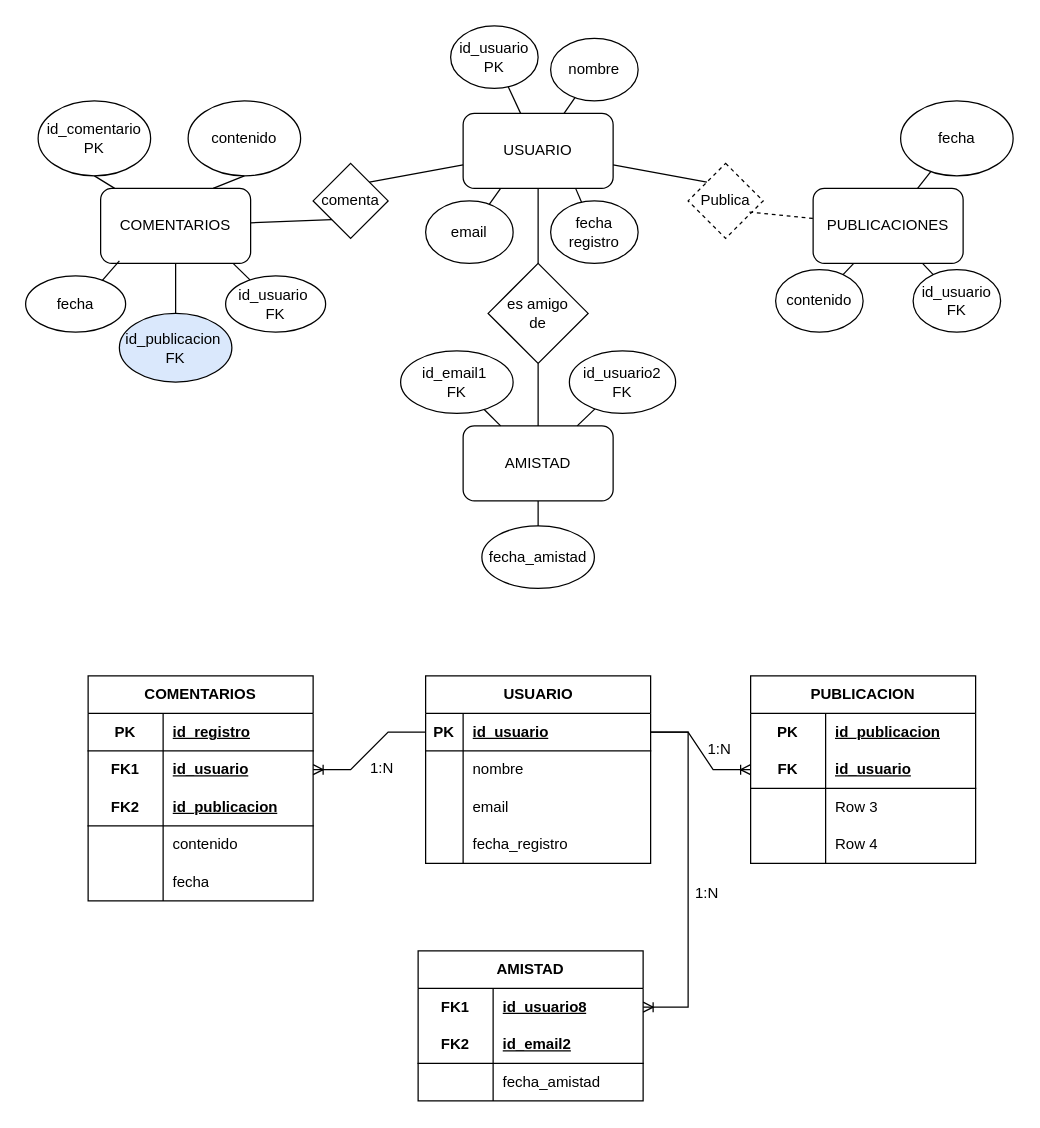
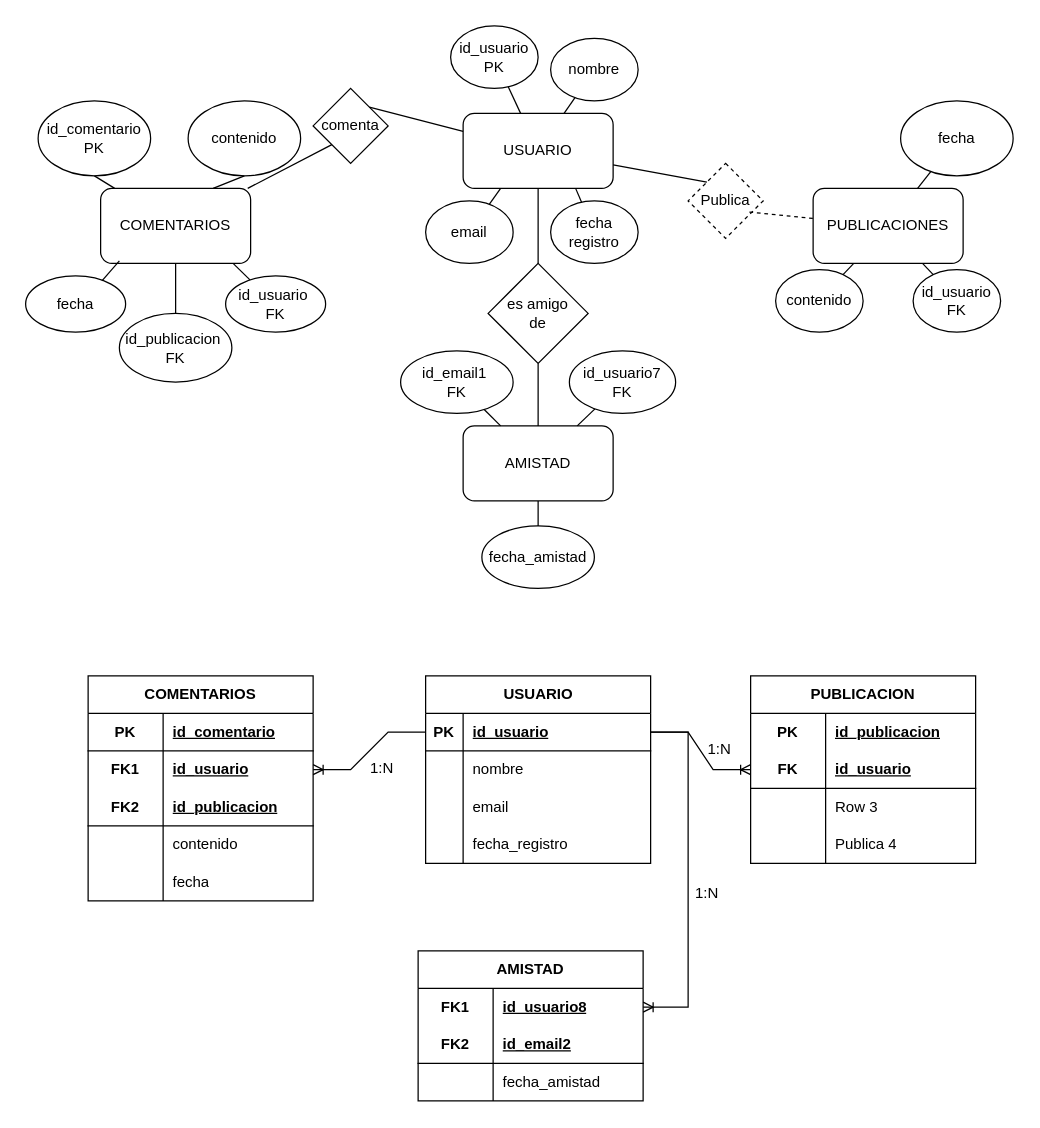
(351, 201) -> (351, 126)
(176, 348) -> (176, 348)
(623, 382) -> (623, 382)
(215, 732) -> (224, 732)
(855, 844) -> (868, 844)
